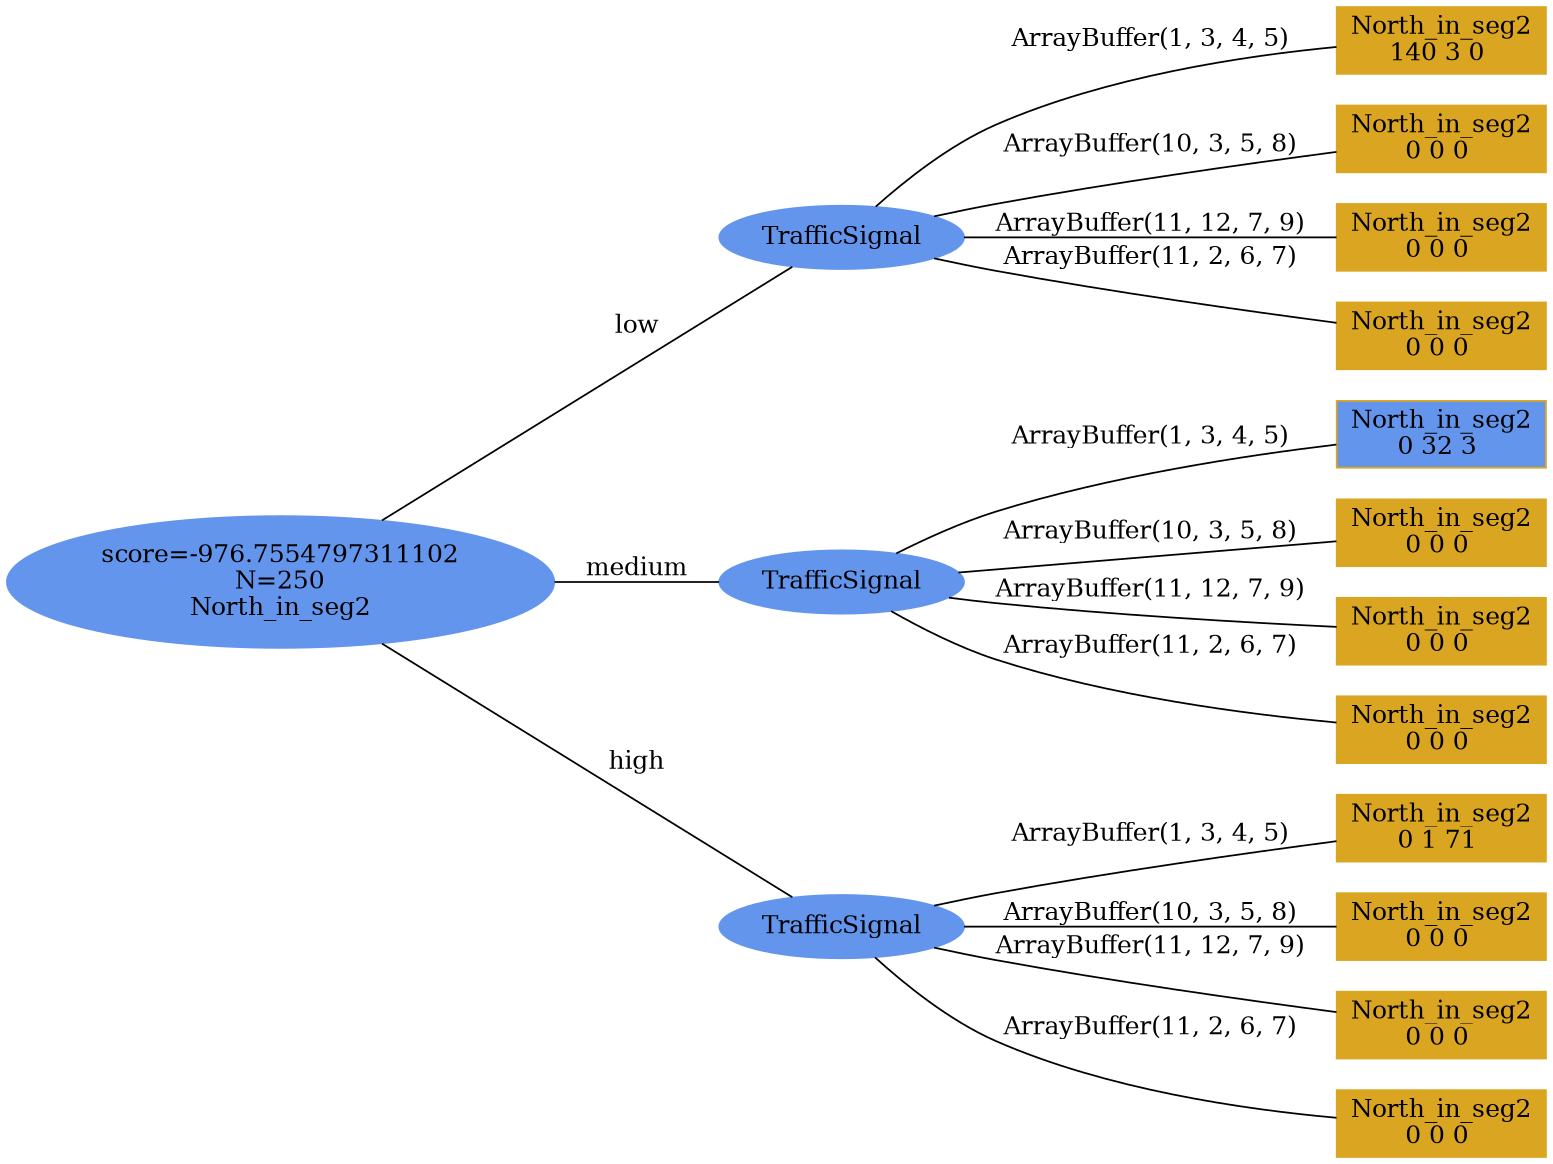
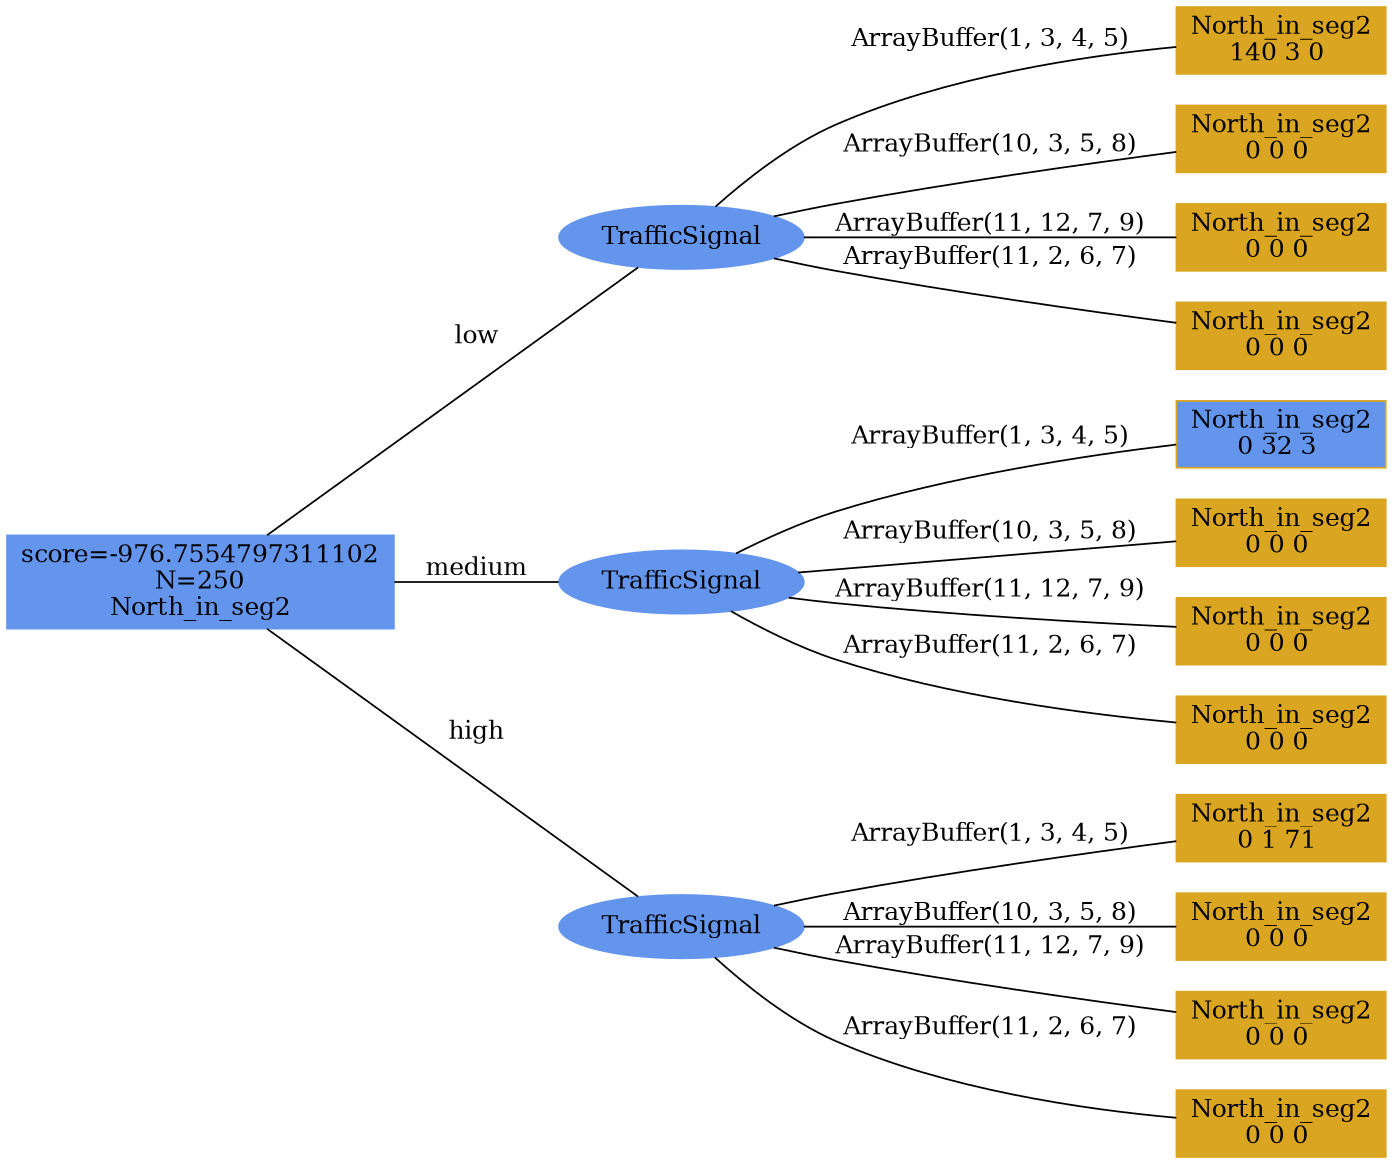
(281, 582) -> (200, 582)
